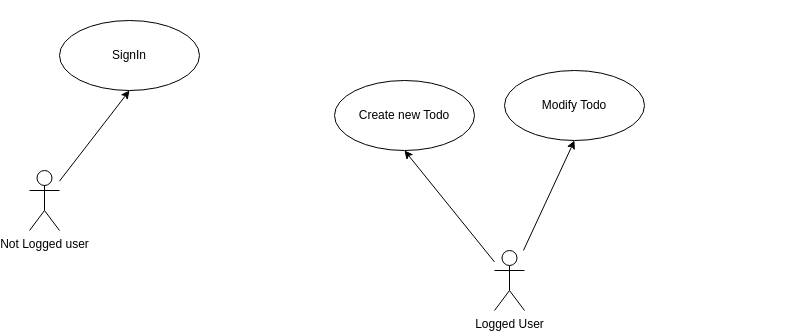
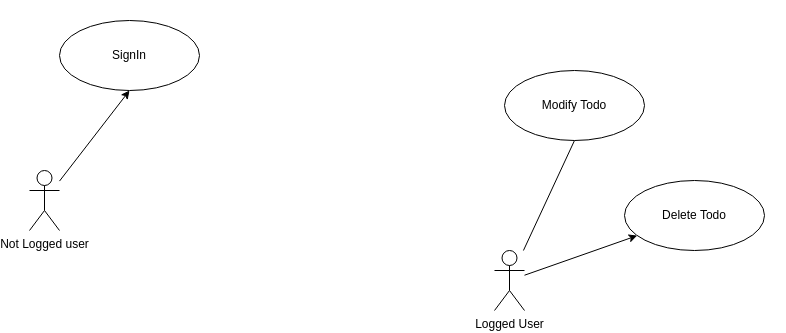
(405, 116) -> none
(571, 148) -> (572, 145)
(452, 209) -> none
none -> (695, 216)
none -> (577, 257)
